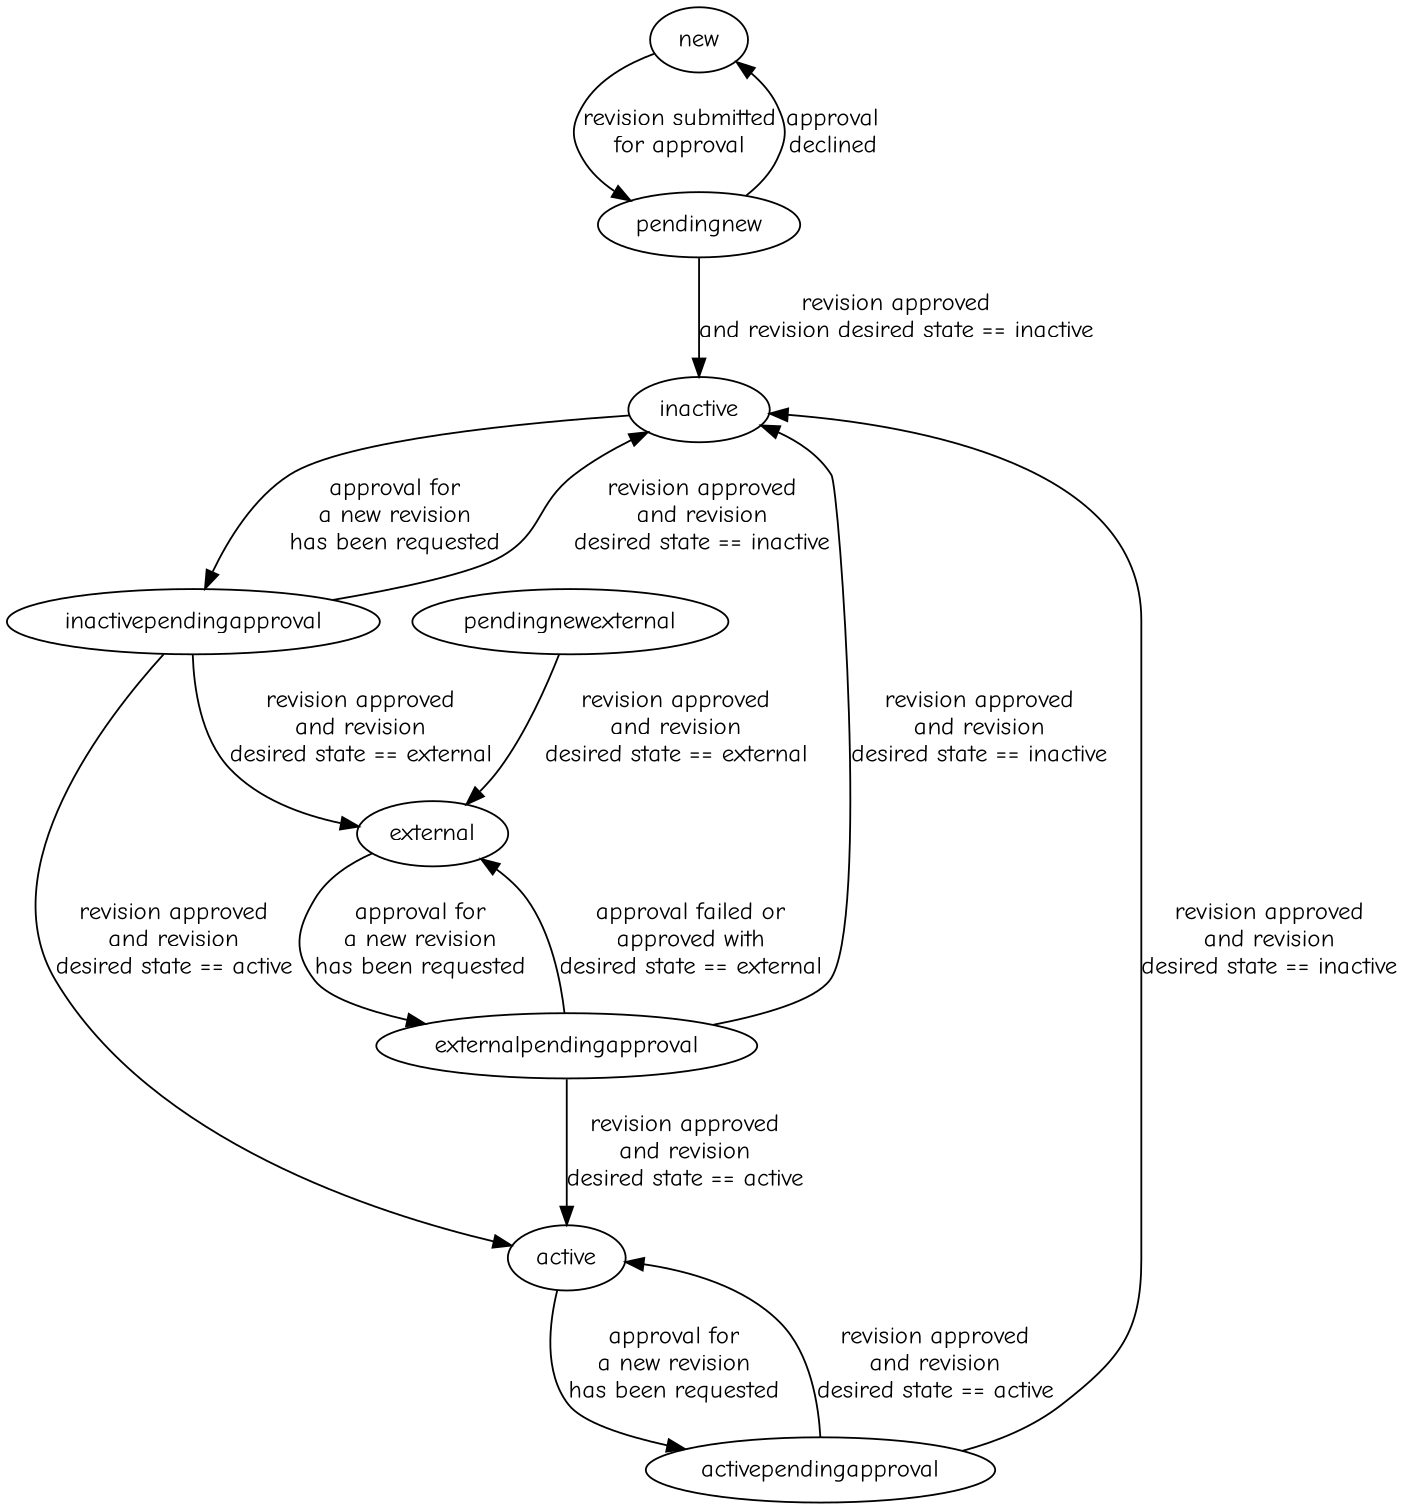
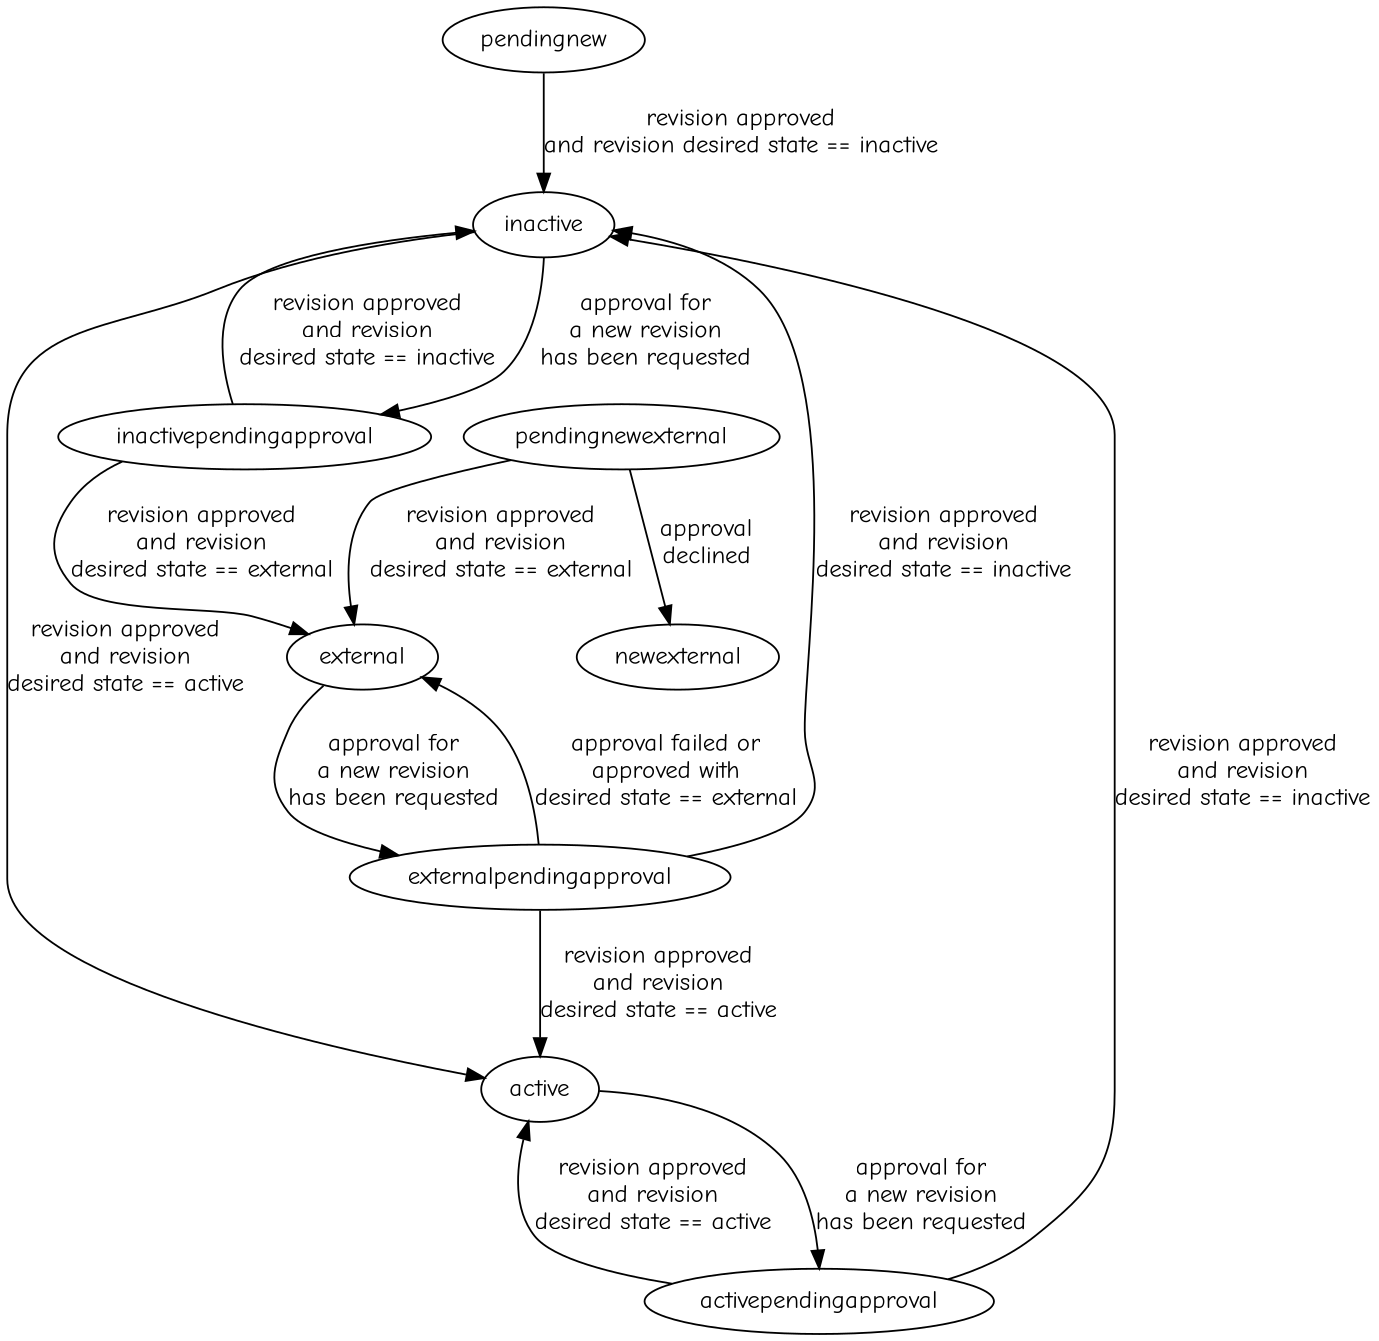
(699, 40) -> none
none -> (678, 657)
(103, 1043) -> (7, 644)
